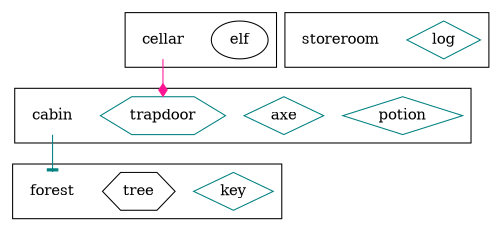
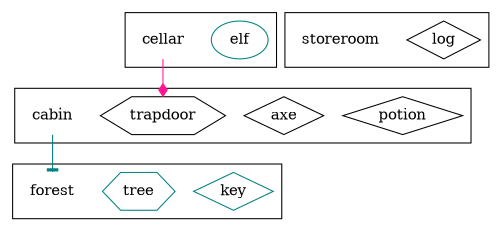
(240, 40) -> (240, 40)
(444, 40) -> (444, 40)
(163, 116) -> (163, 116)
(284, 116) -> (284, 116)
(403, 116) -> (403, 116)
(139, 191) -> (139, 191)
